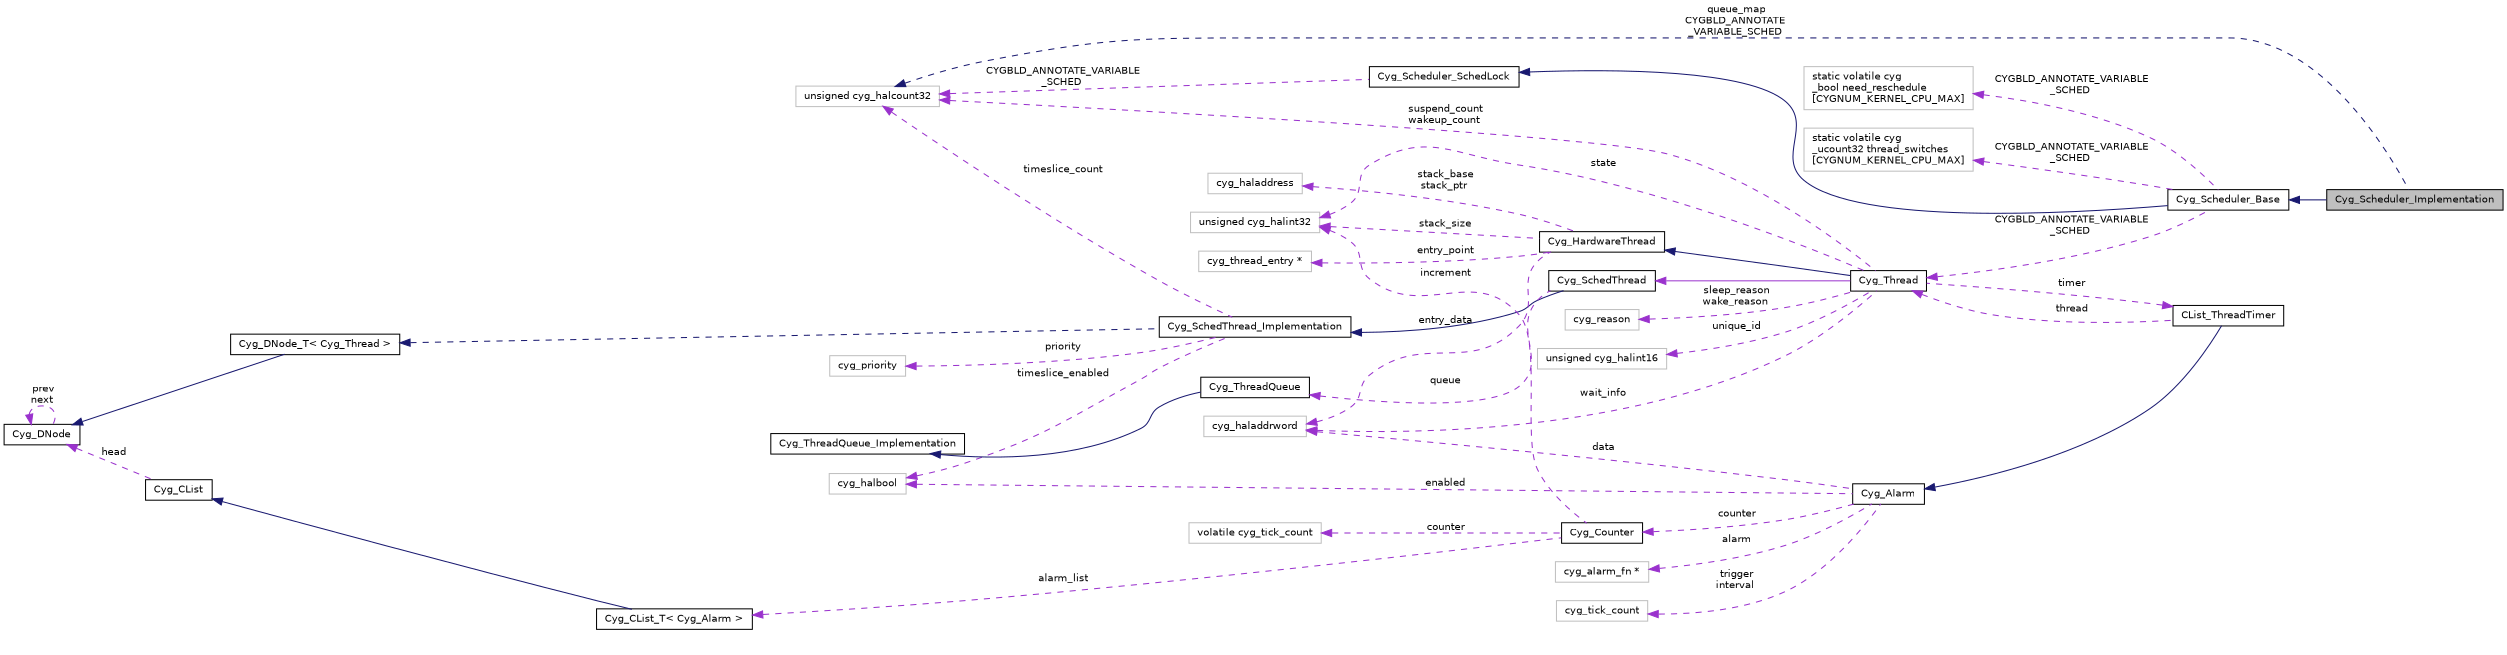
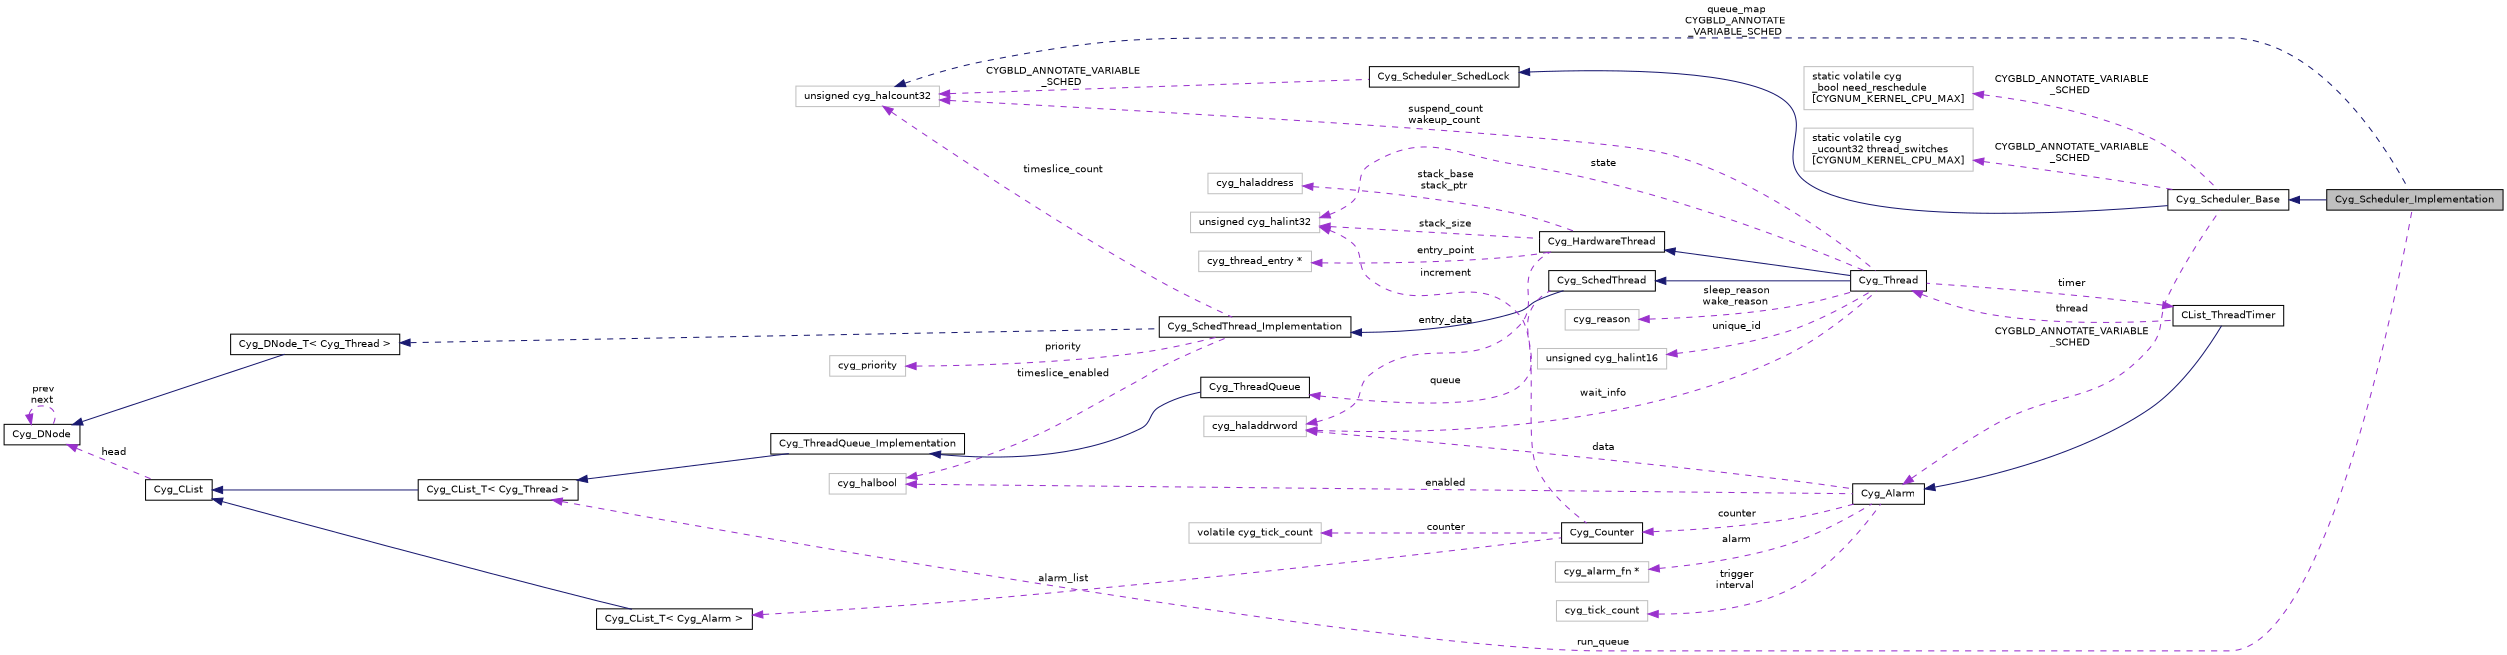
(2077, 255) -> (2104, 384)
(1758, 281) -> (1758, 281)
none -> (498, 490)
